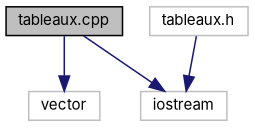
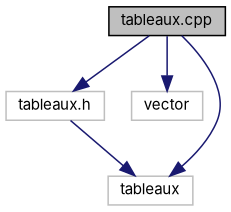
none -> (118, 59)
(184, 106) -> (150, 191)
